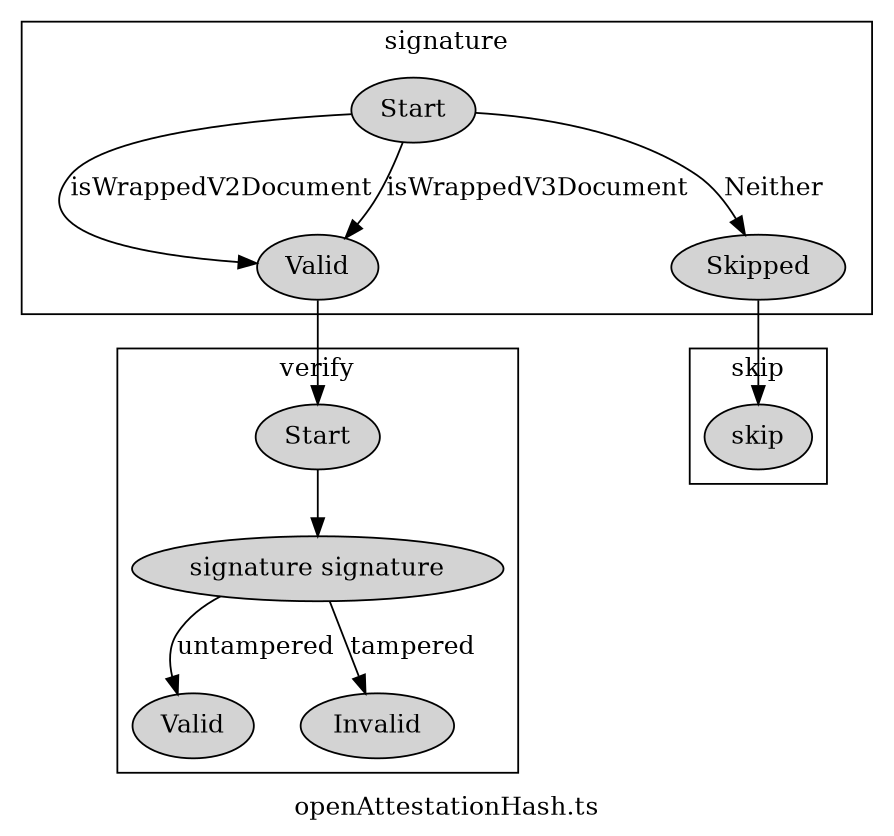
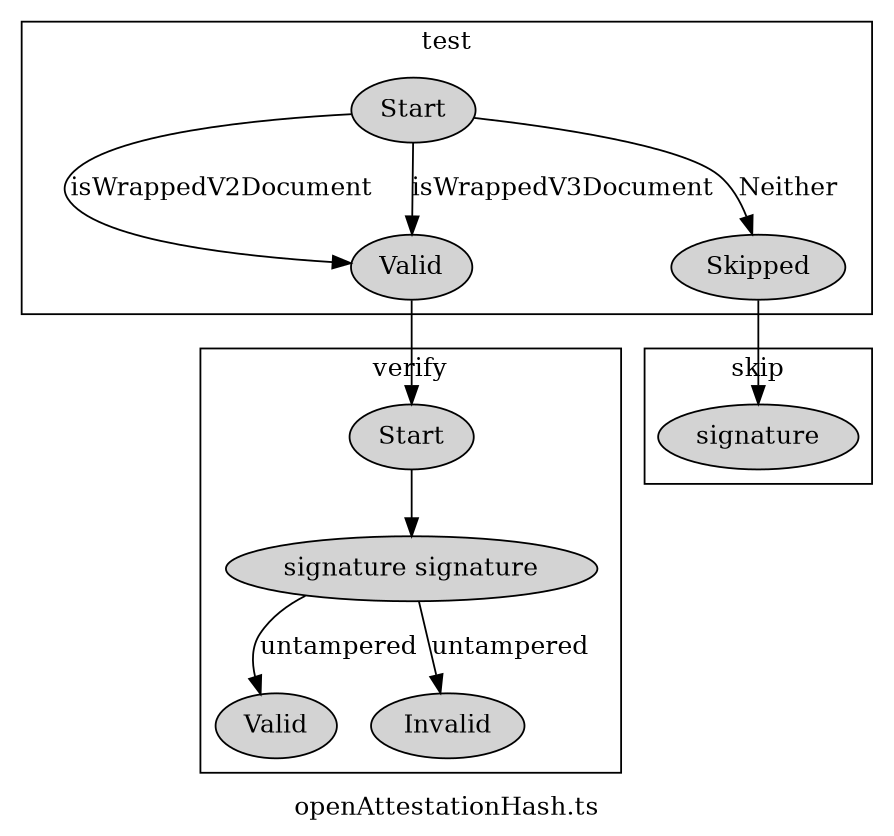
(447, 42) -> (447, 42)
(758, 437) -> (758, 437)
(413, 647) -> (511, 647)
